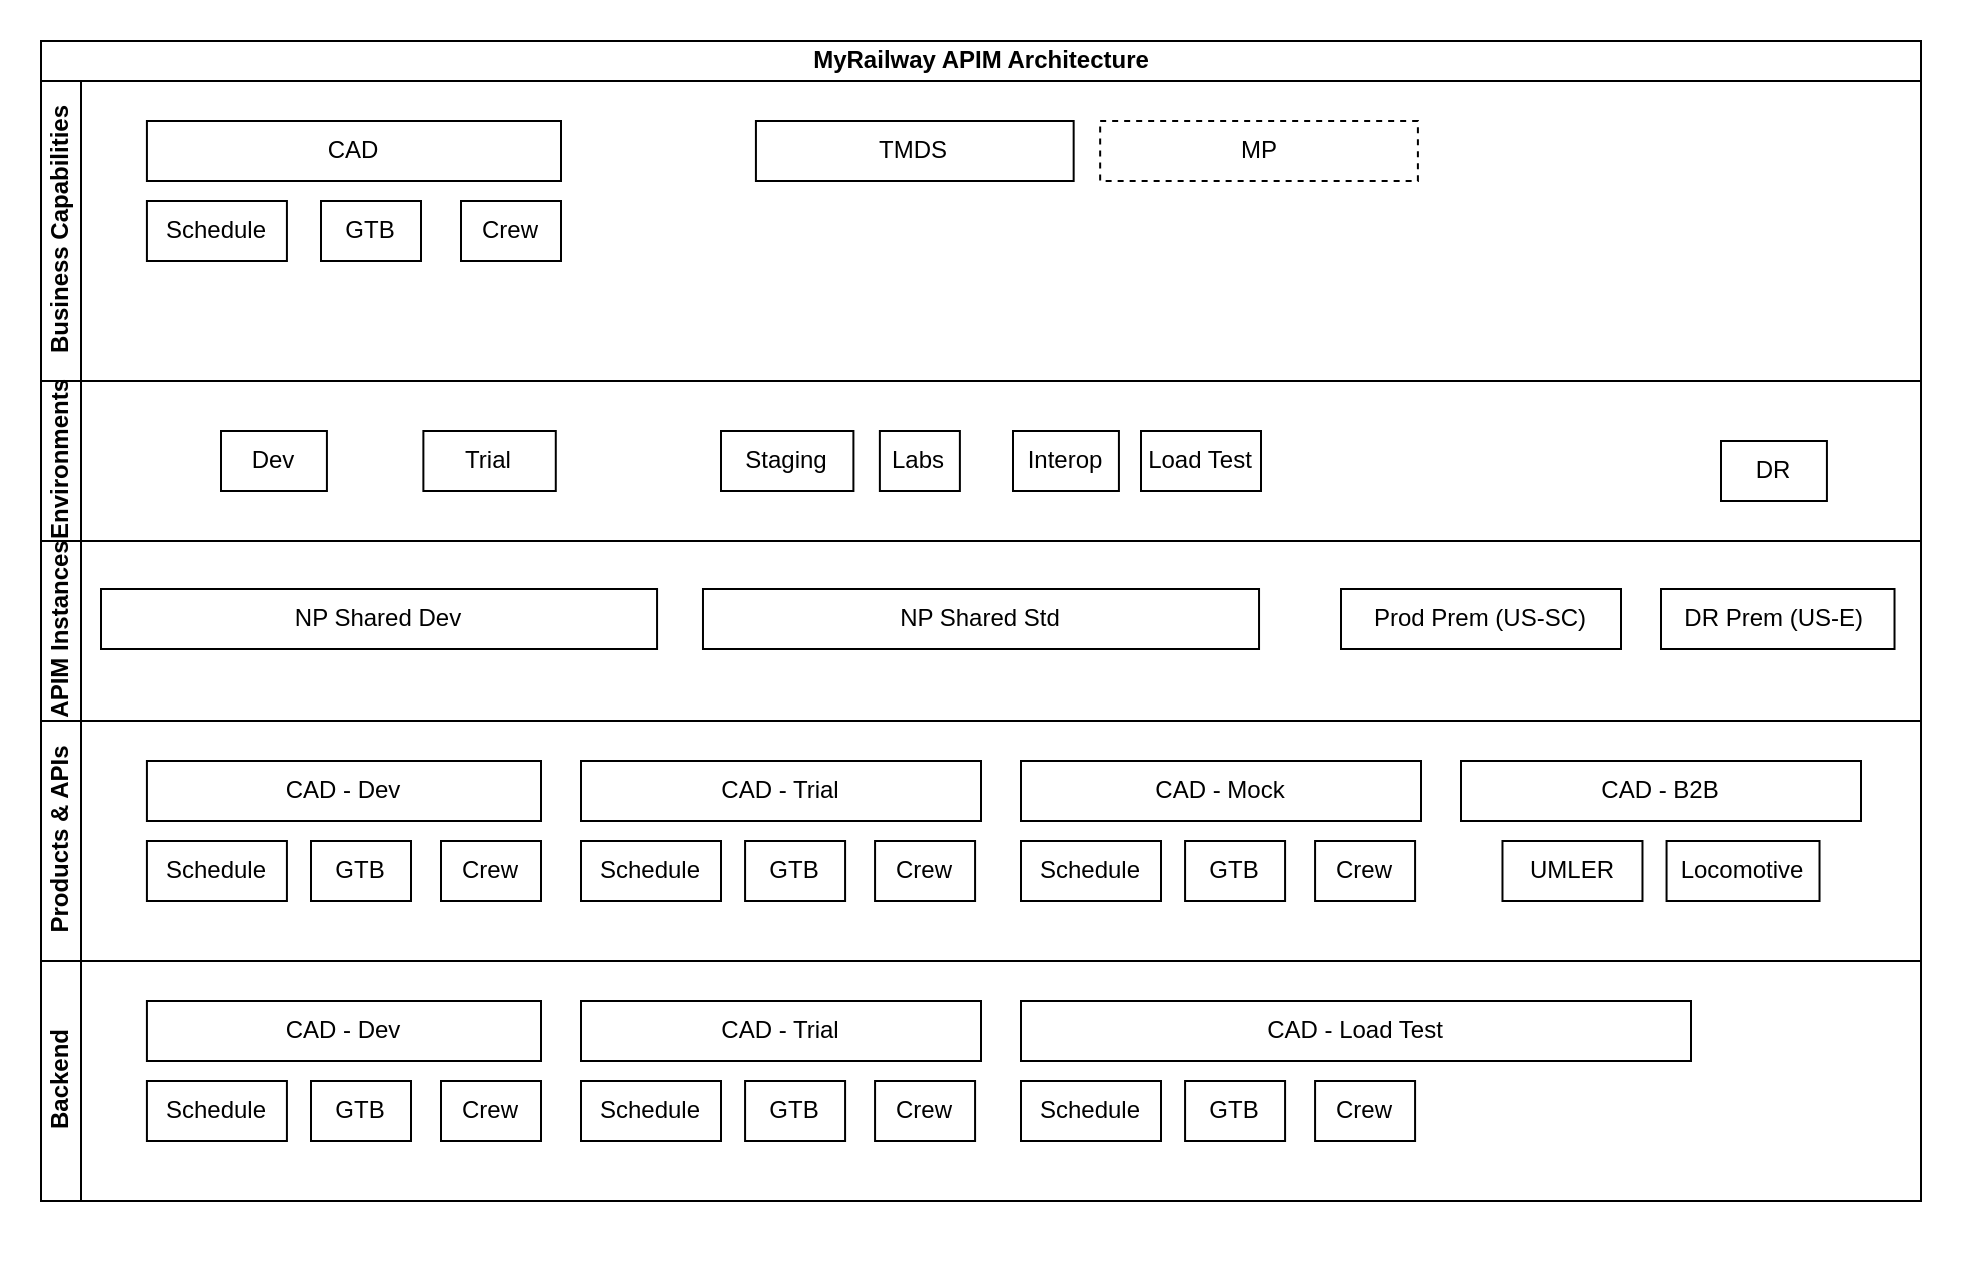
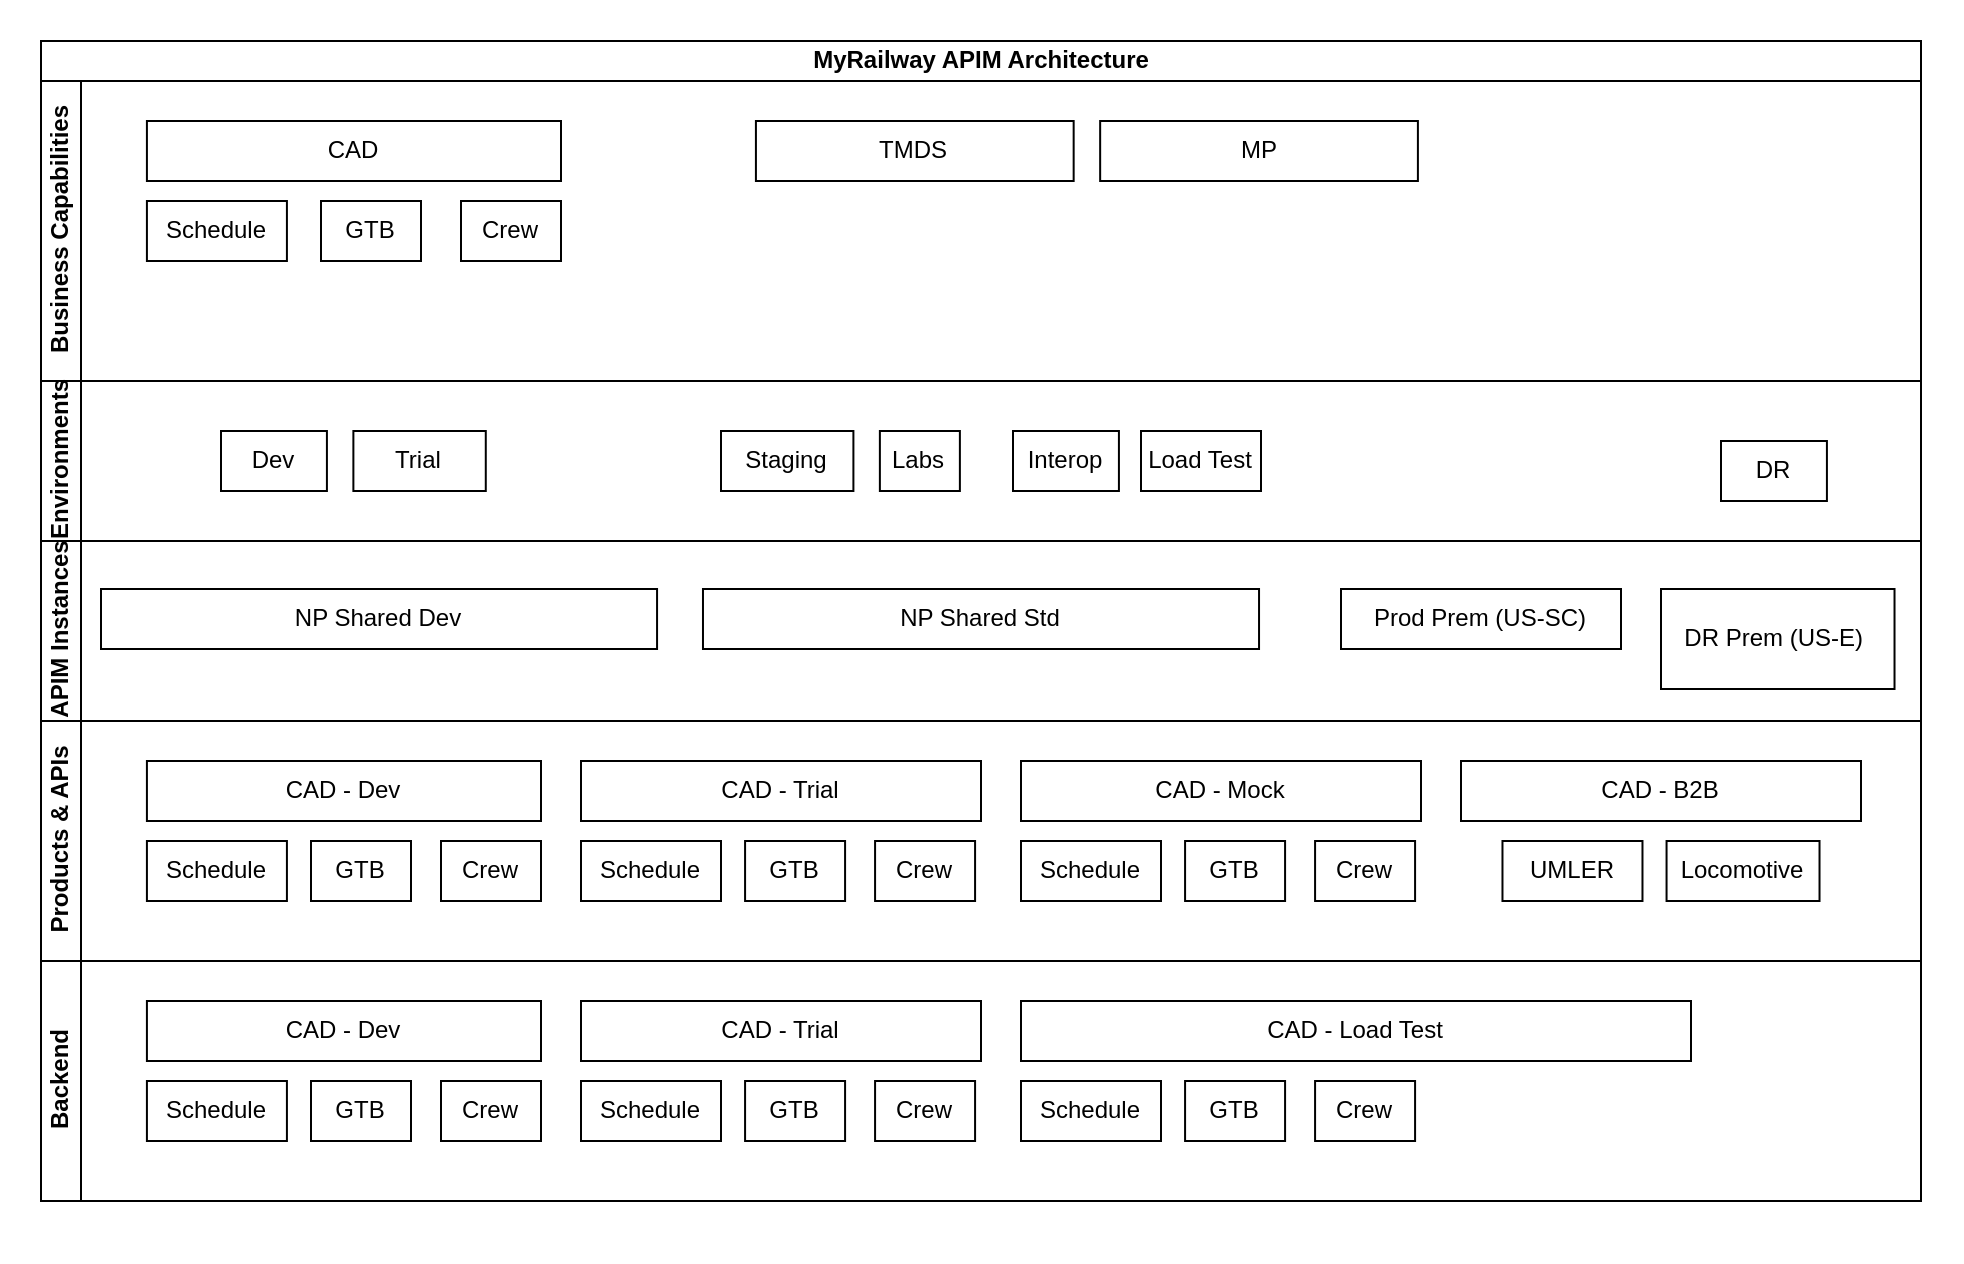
(1259, 151) -> (1259, 151)
(490, 461) -> (420, 461)
(1778, 619) -> (1778, 639)
